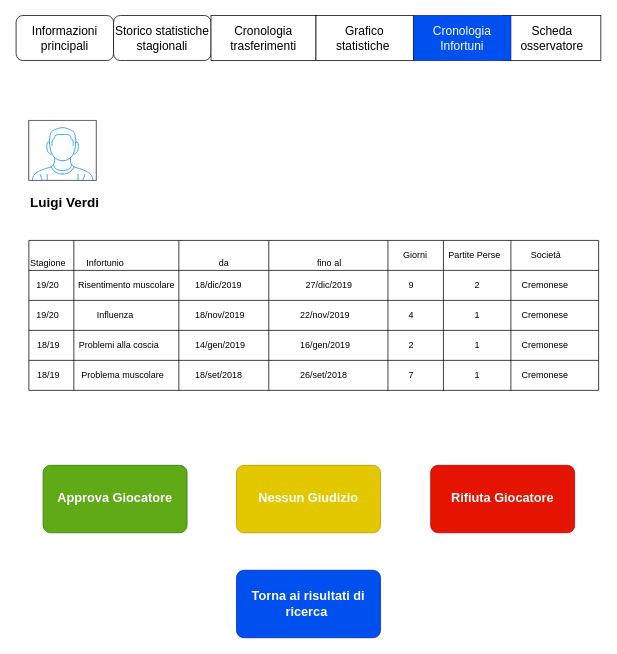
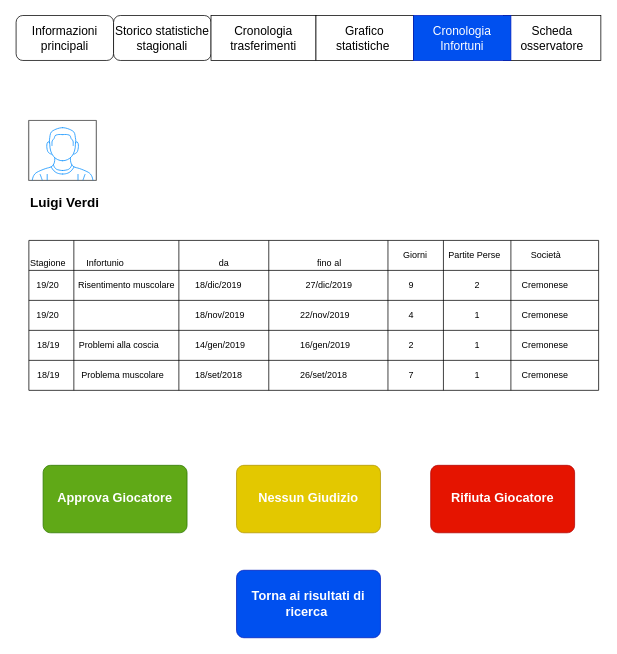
(115, 315) -> none
